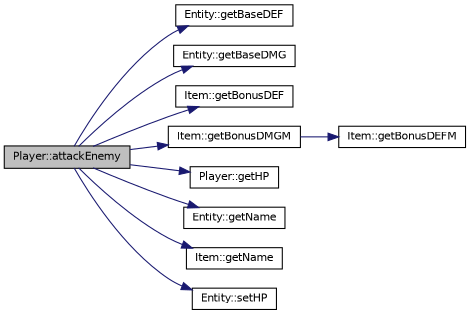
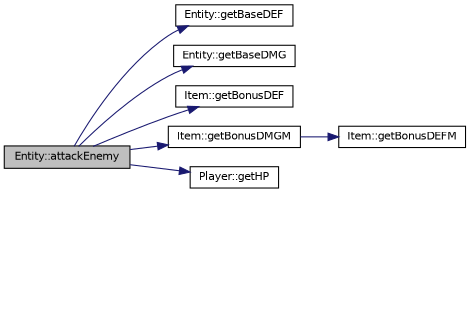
(67, 157) -> (67, 157)
(234, 218) -> none
(234, 258) -> none
(234, 299) -> none
